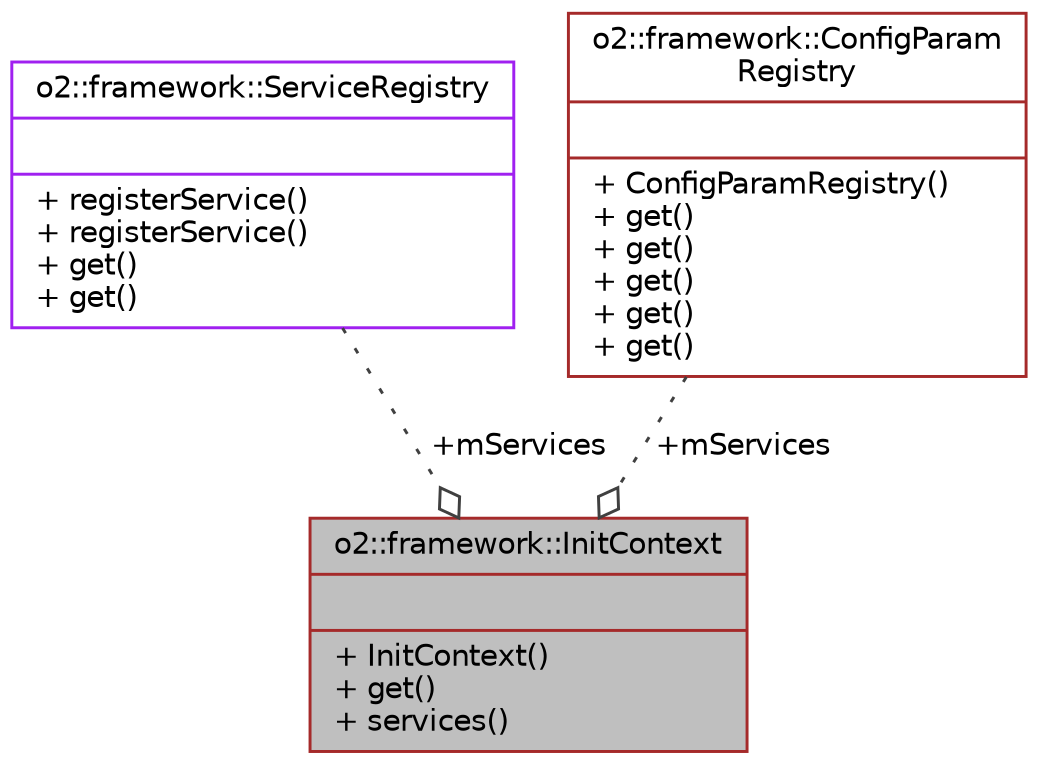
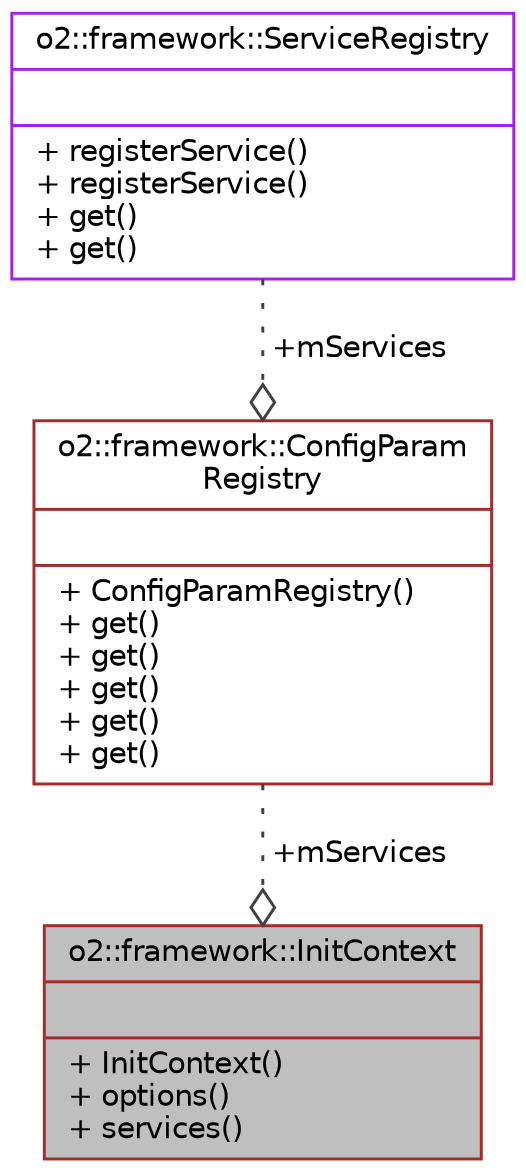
(391, 407) -> (263, 332)
(385, 689) -> (149, 1097)
